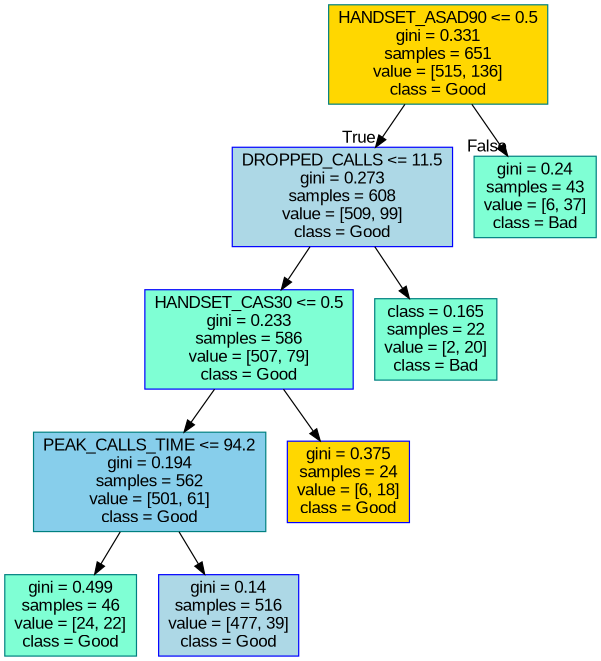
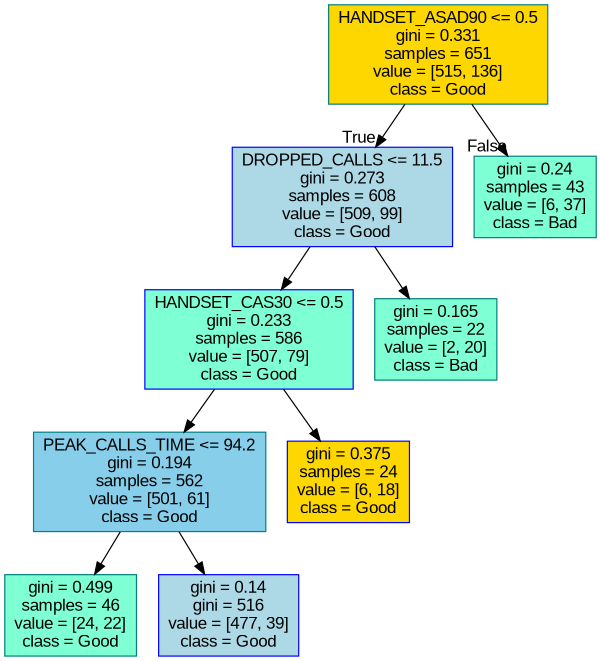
(436, 339) -> (436, 339)
(229, 615) -> (229, 615)
